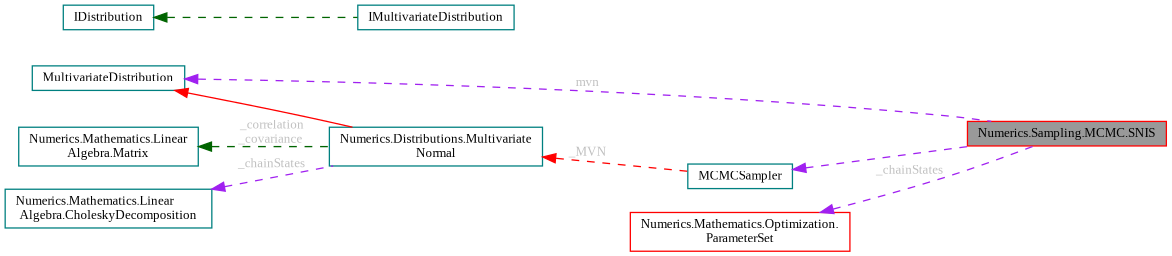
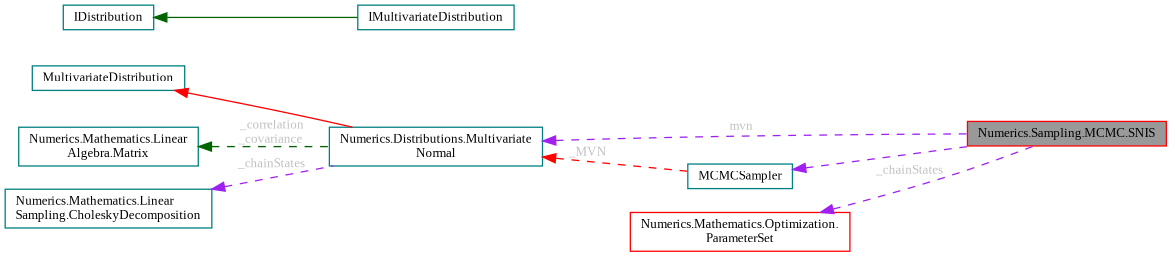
(262, 17) -> (262, 17)
(595, 92) -> (762, 136)
(108, 209) -> (108, 209)
